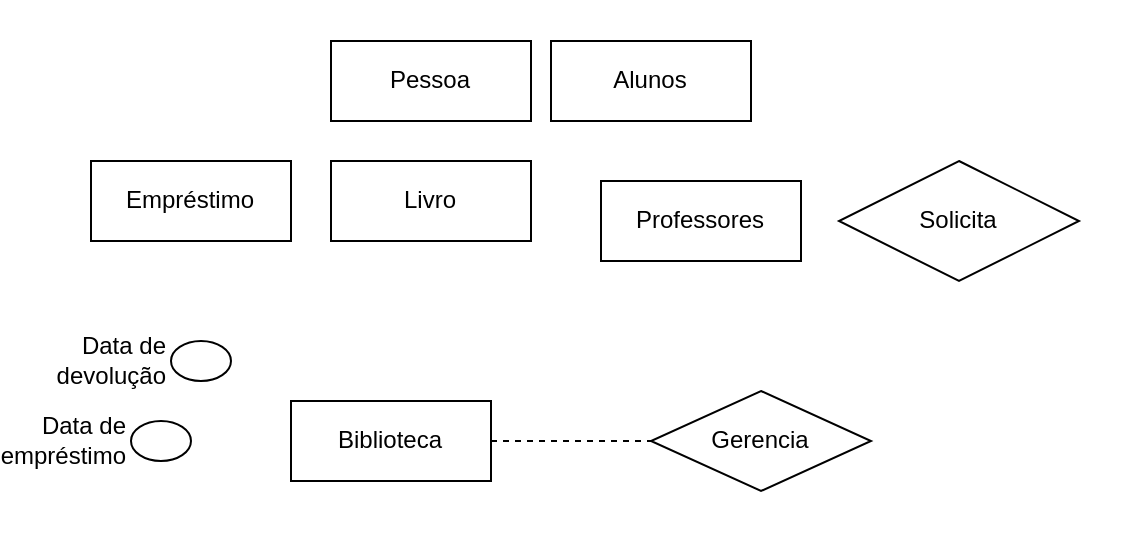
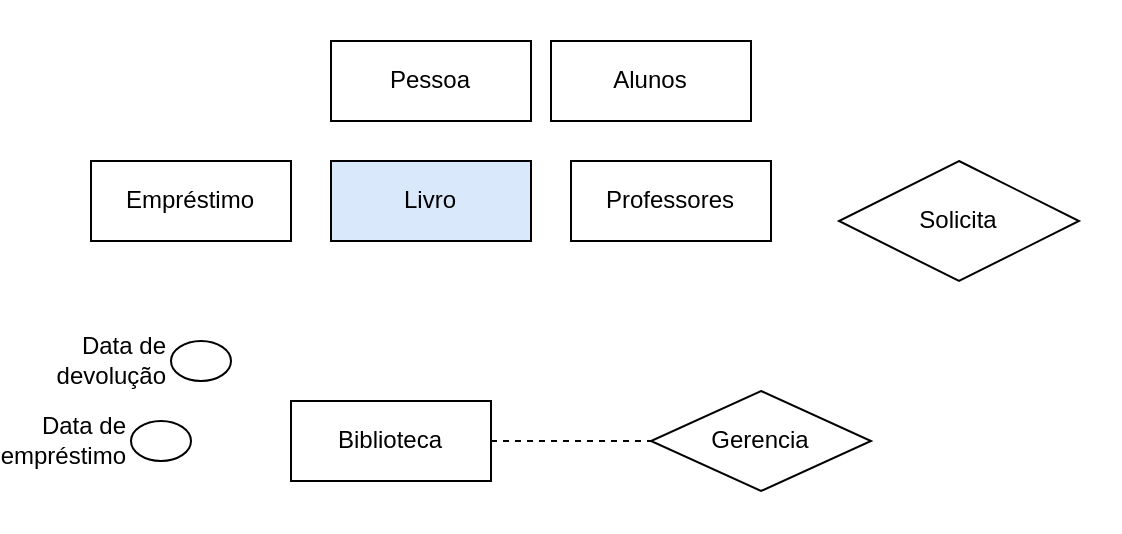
(431, 201) -> (431, 201)
(701, 221) -> (671, 201)
